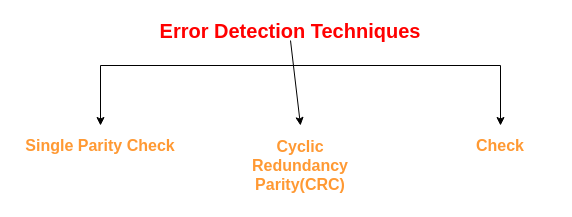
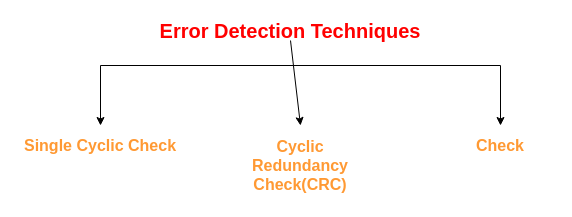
(101, 146) -> (101, 146)
(301, 166) -> (301, 166)
